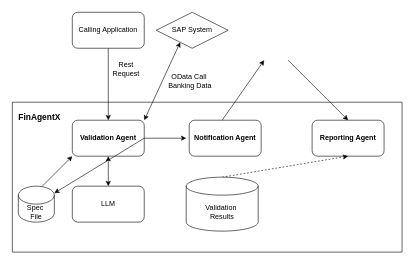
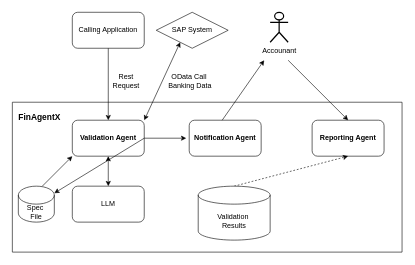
none -> (279, 27)
(126, 69) -> (126, 81)
(222, 204) -> (234, 213)
